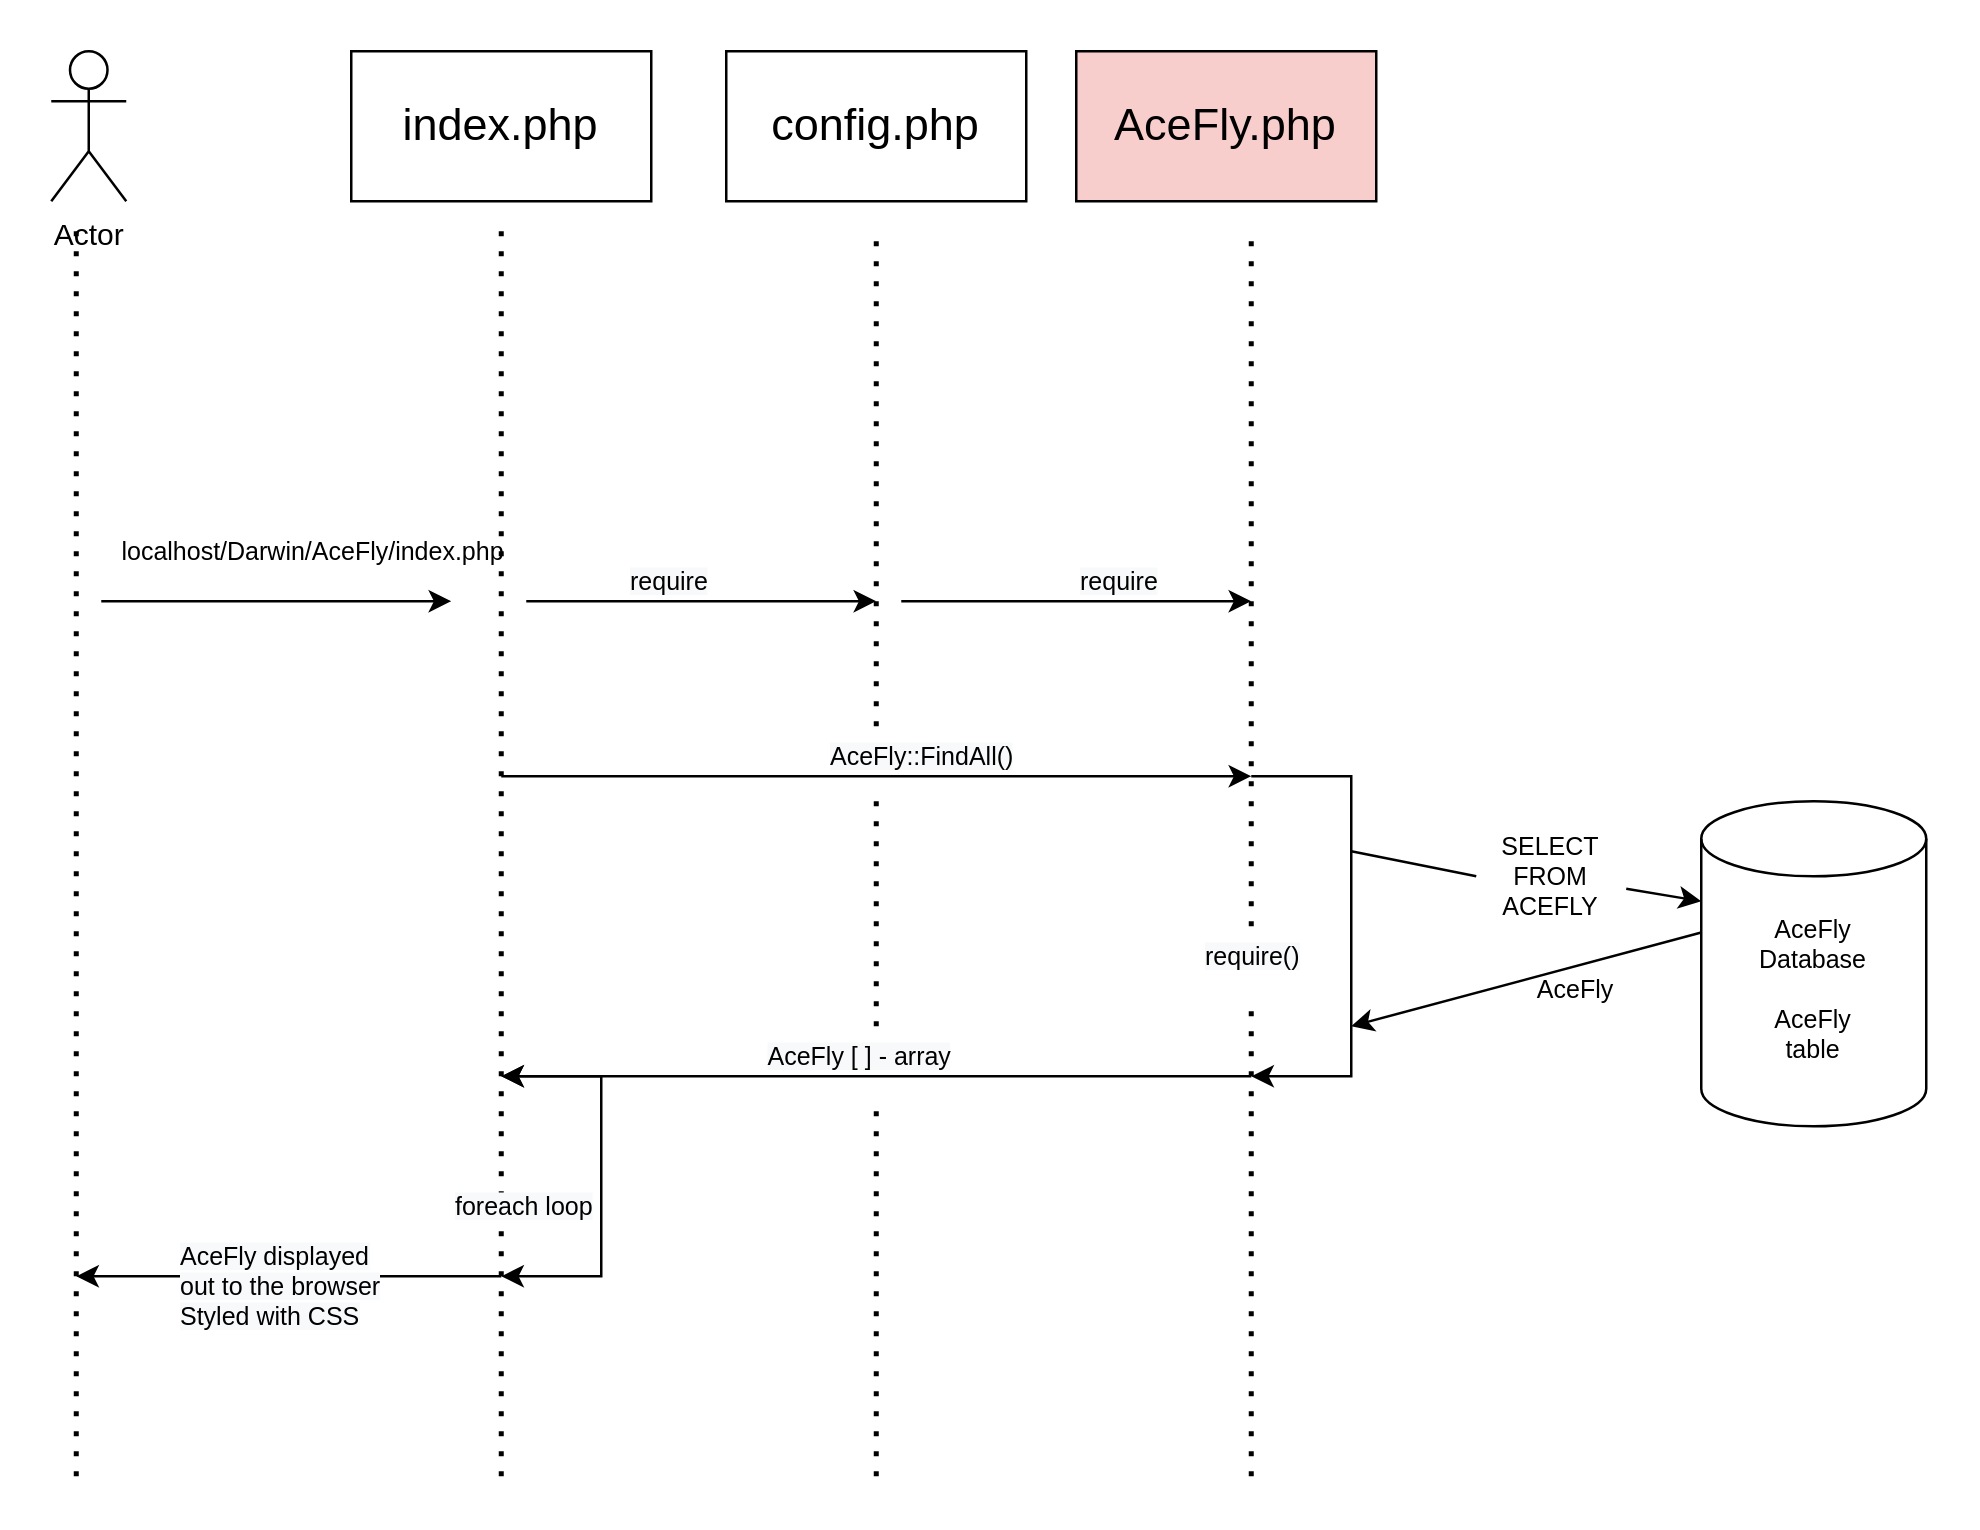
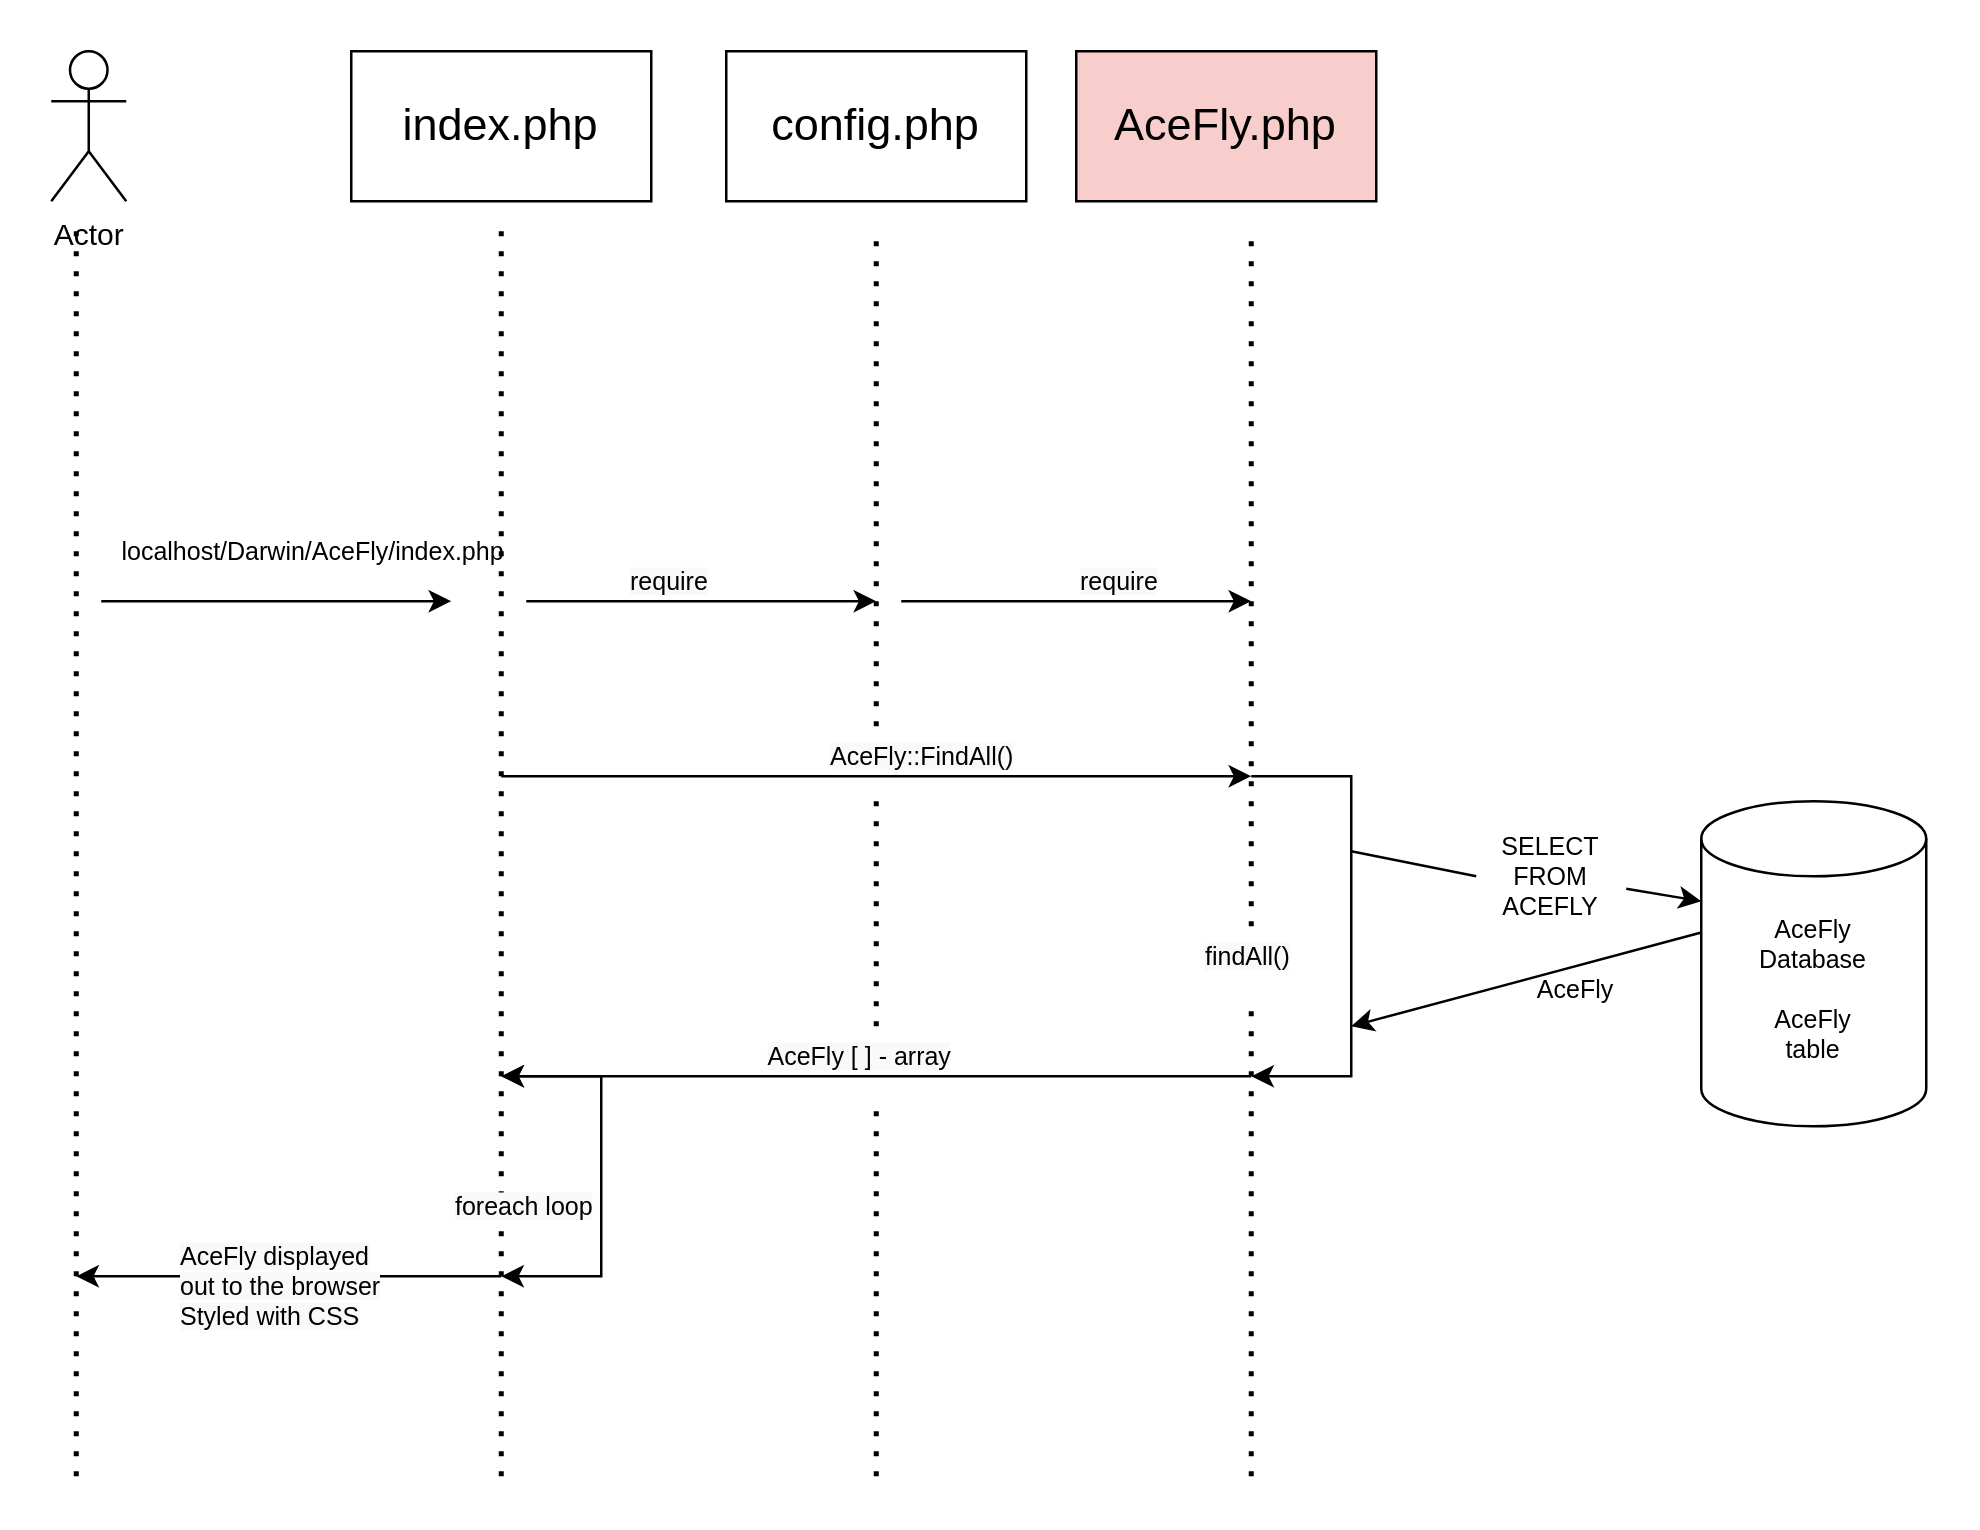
(1254, 974) -> (1254, 974)
